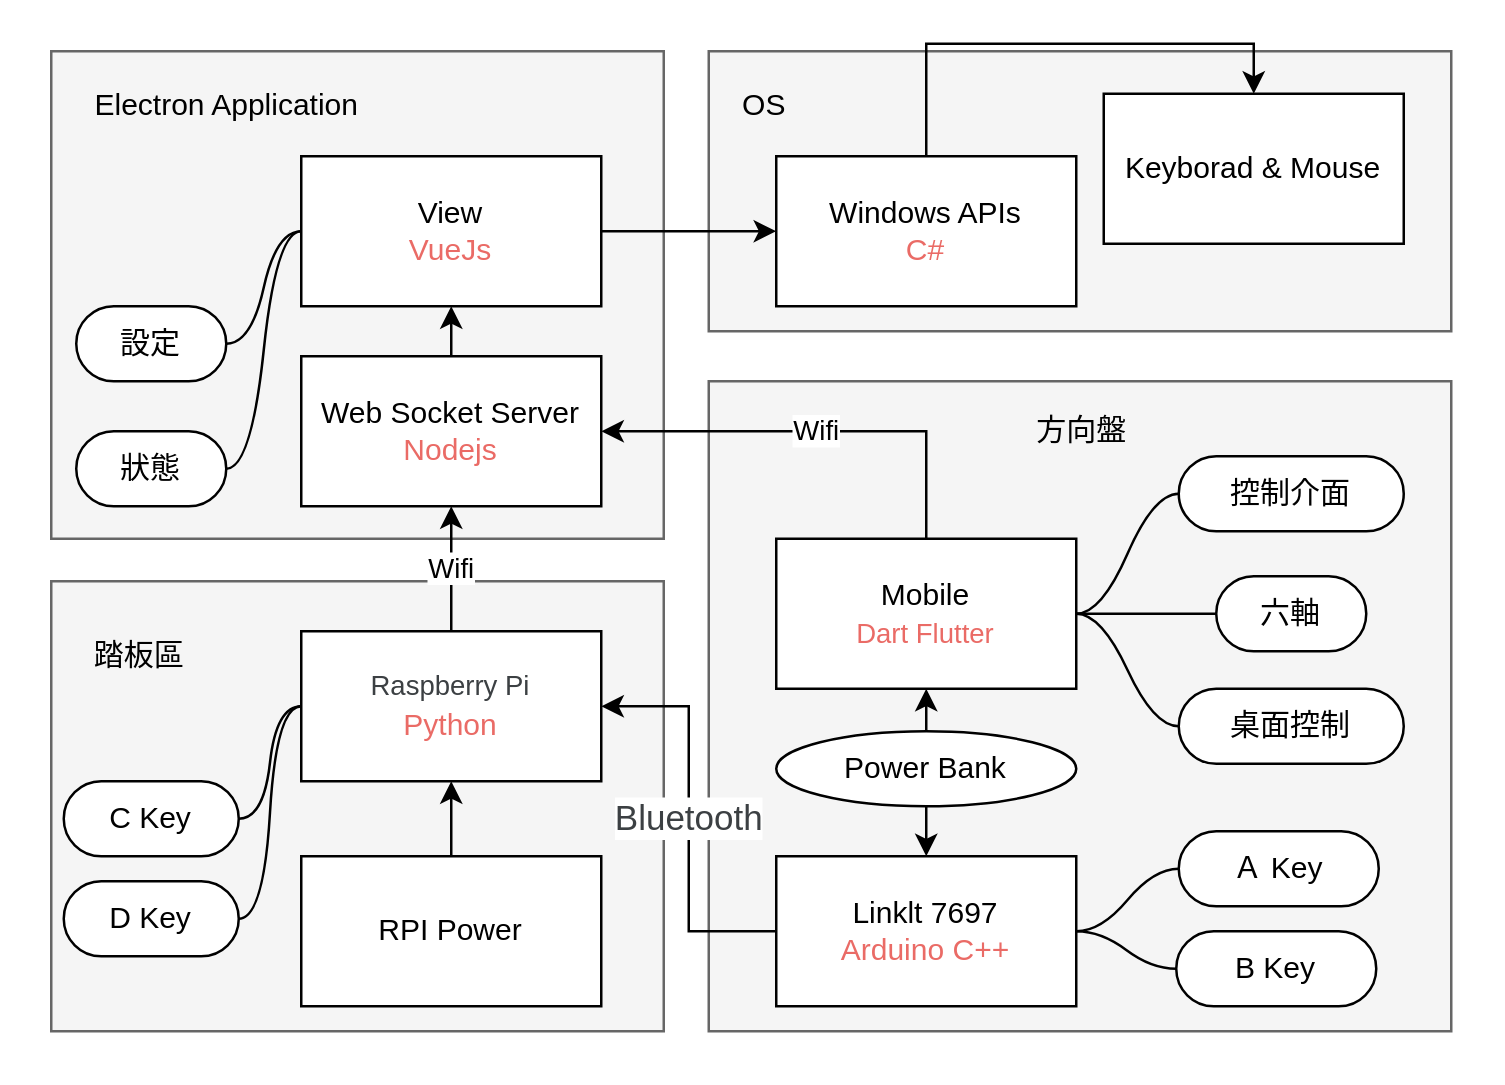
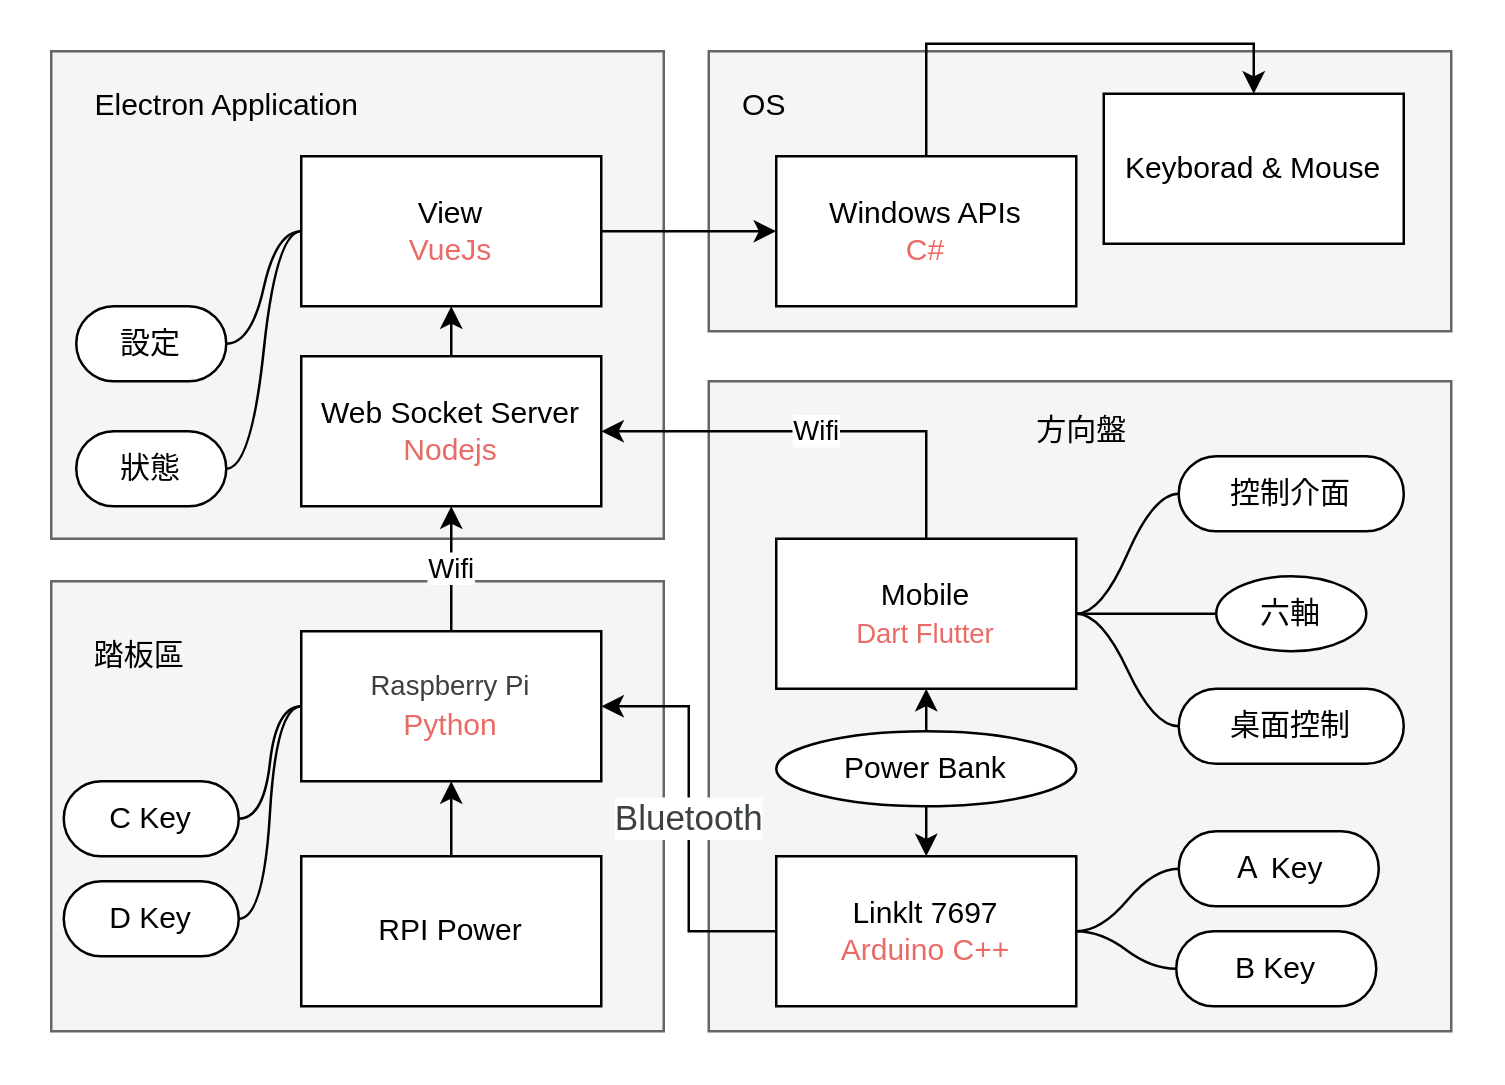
(1291, 614) -> (1291, 614)
